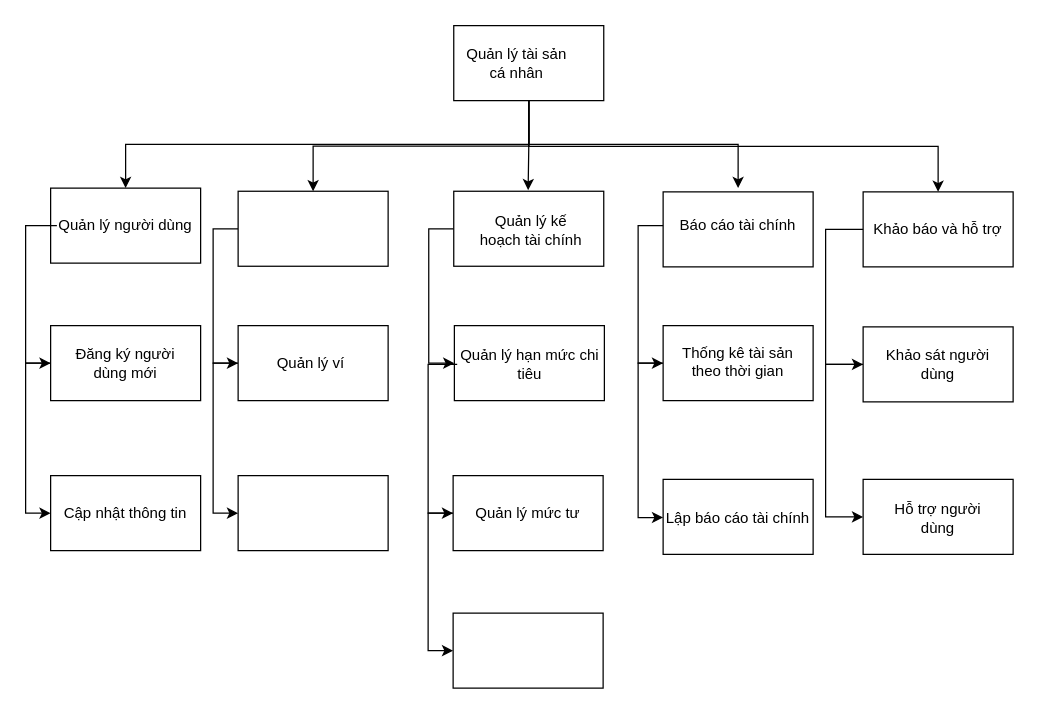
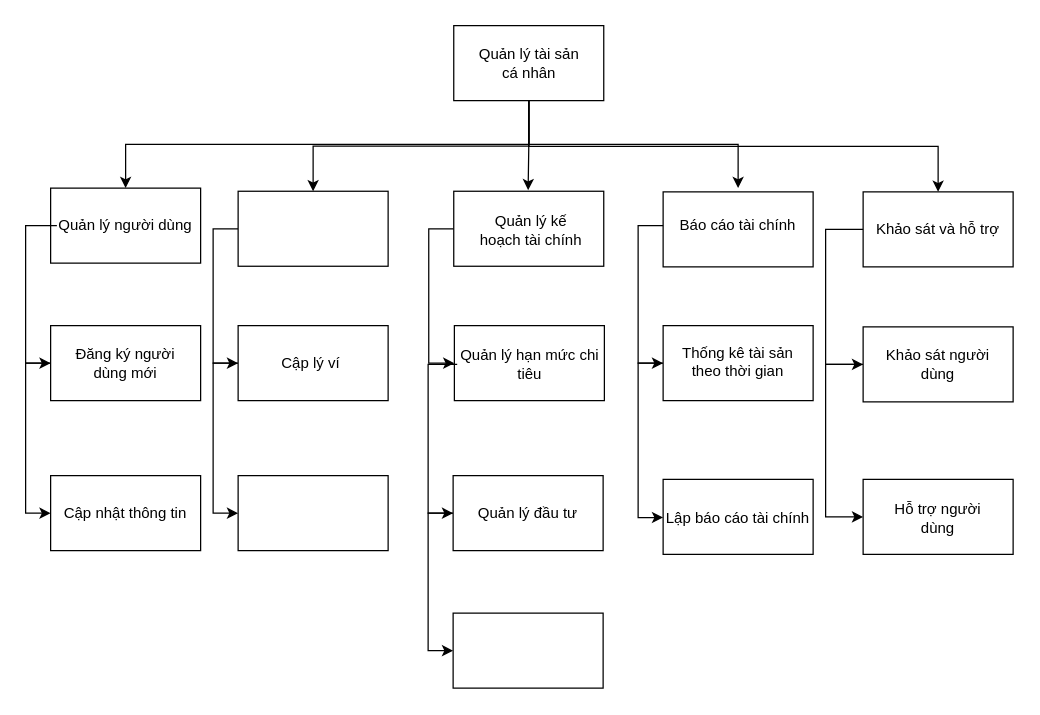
(516, 63) -> (529, 63)
(938, 229) -> (938, 229)
(313, 363) -> (313, 363)
(528, 513) -> (528, 513)
